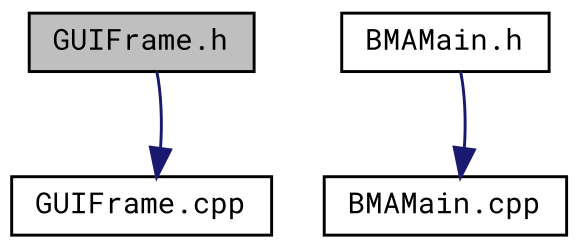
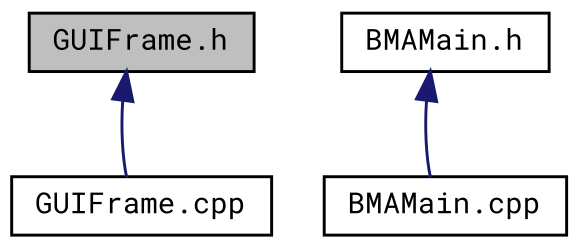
(161, 110) -> (122, 139)
(465, 110) -> (426, 139)
